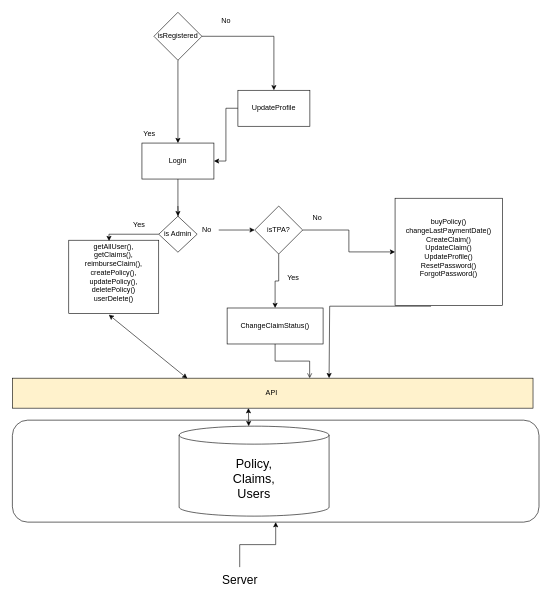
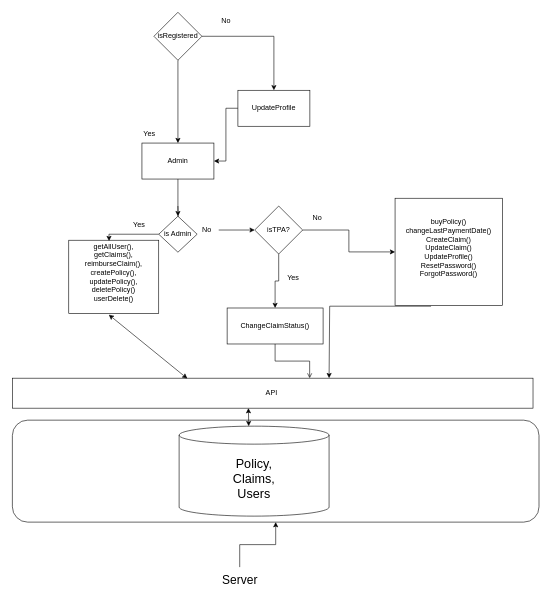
(178, 161) -> (178, 161)
(273, 393) -> (273, 393)
